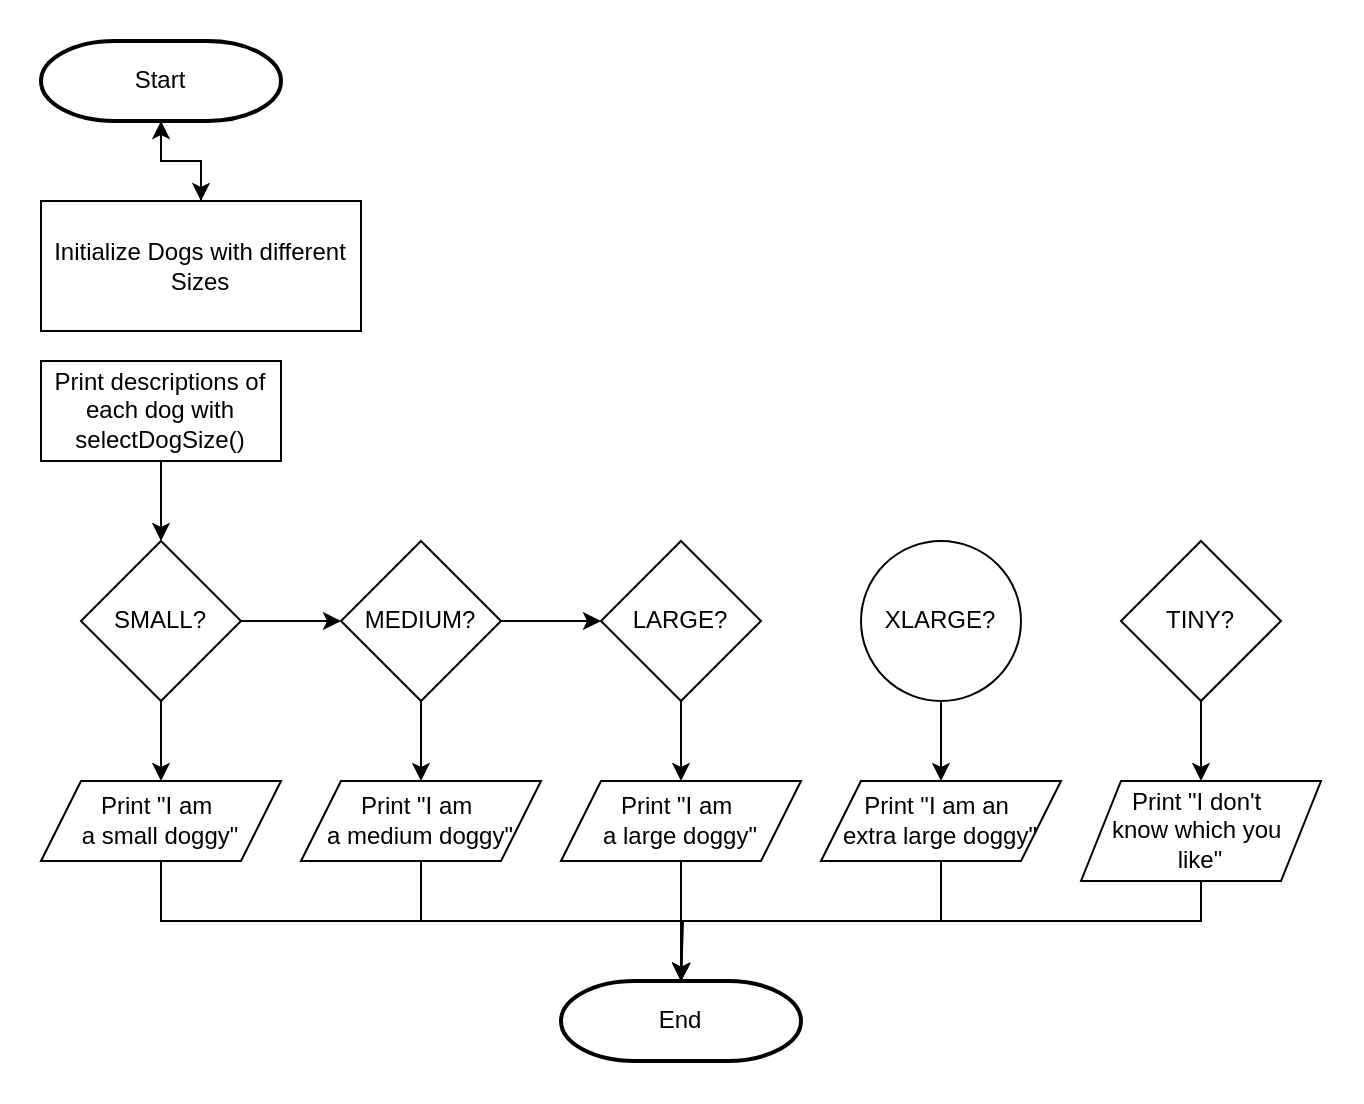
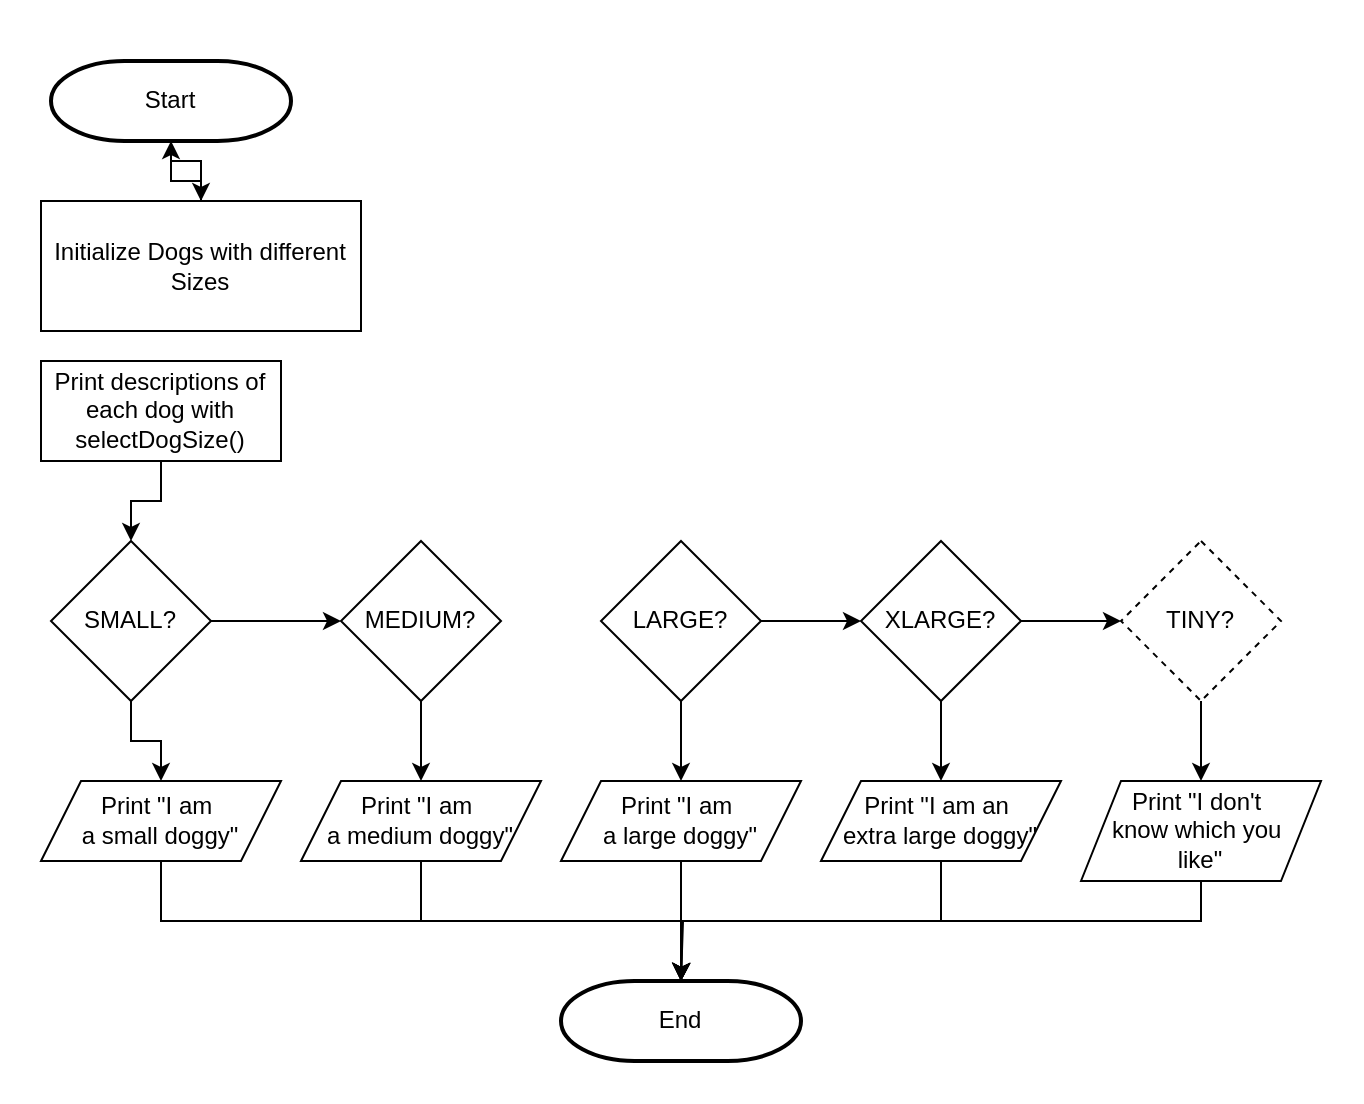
(161, 81) -> (171, 101)
(161, 621) -> (131, 621)
(544, 621) -> none
none -> (804, 621)
(941, 621) -> (941, 621)
none -> (1064, 621)
(1201, 621) -> (1201, 621)
